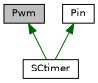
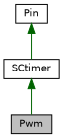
(40, 46) -> (32, 102)
